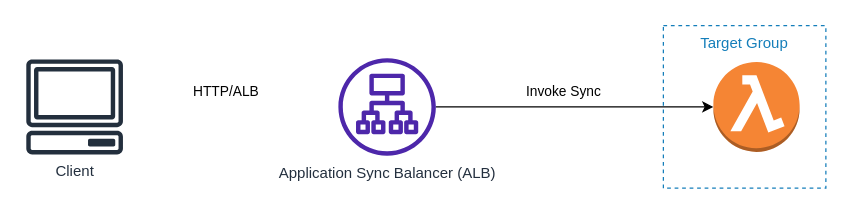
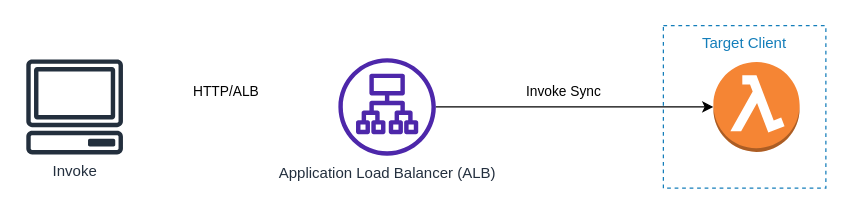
(744, 43) -> (744, 43)
(75, 172) -> (75, 172)
(388, 173) -> (388, 173)
